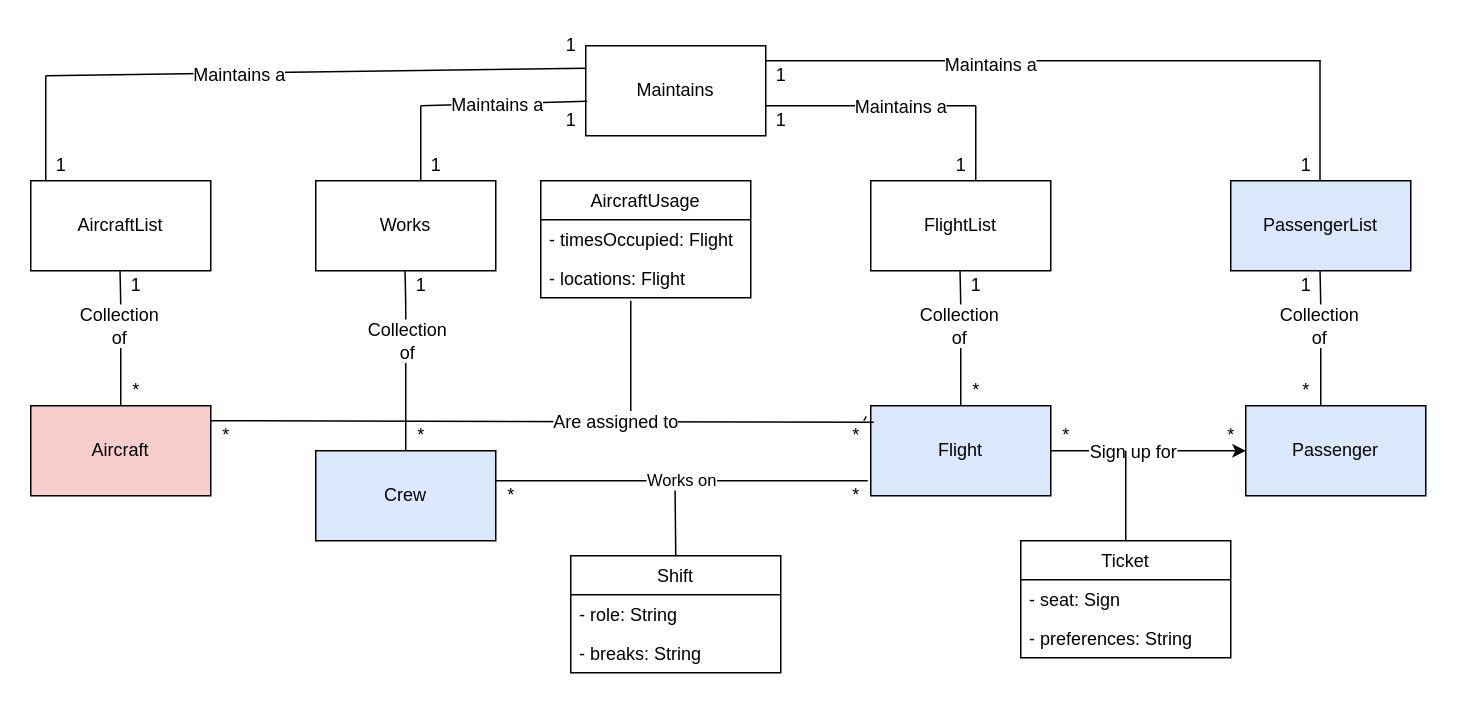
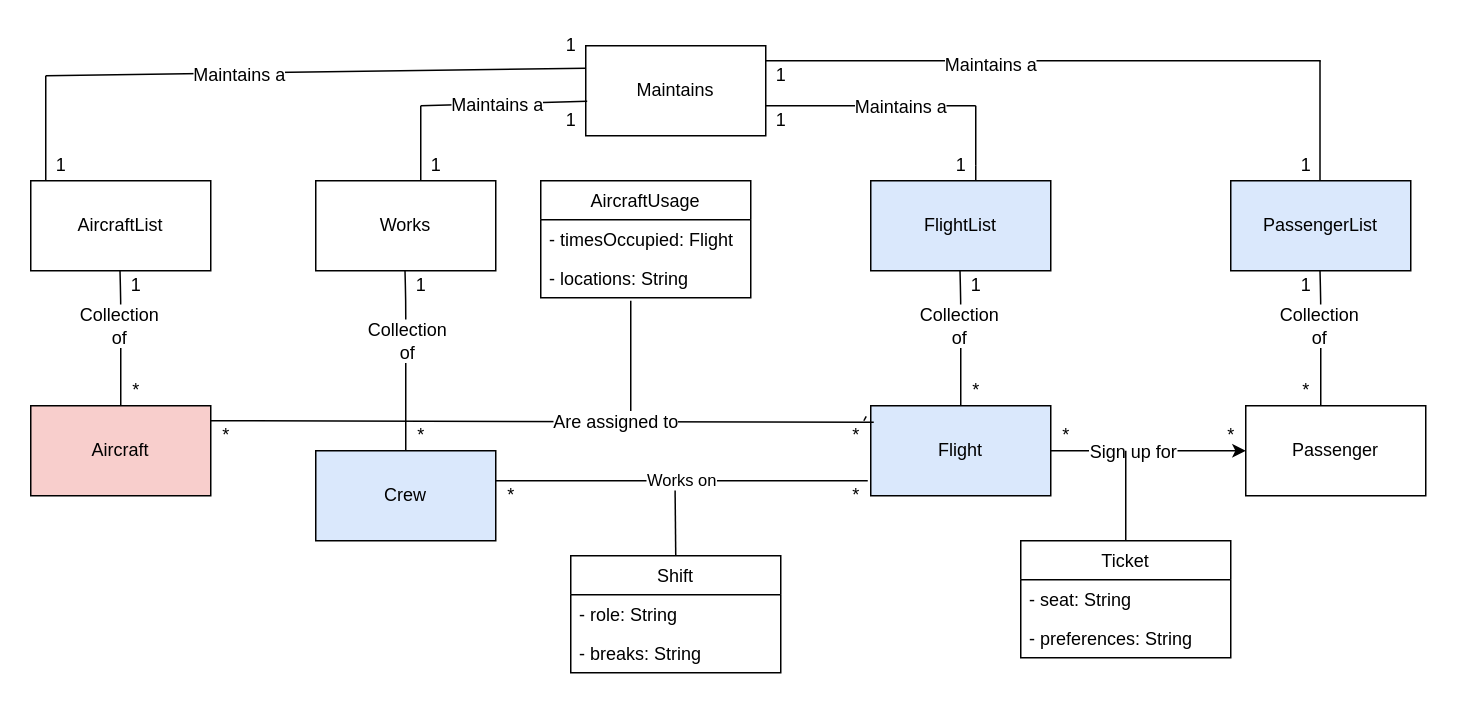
(961, 226) -> (961, 226)
(628, 279) -> (631, 279)
(1336, 451) -> (1336, 451)
(1080, 600) -> (1090, 600)
